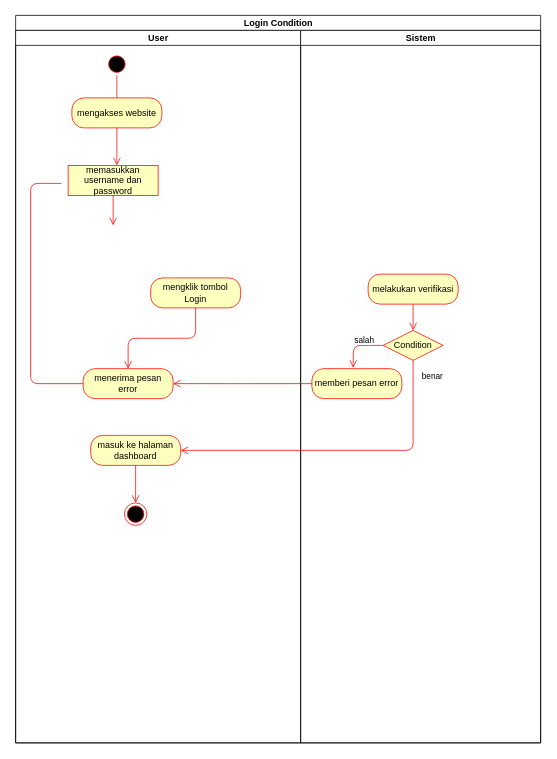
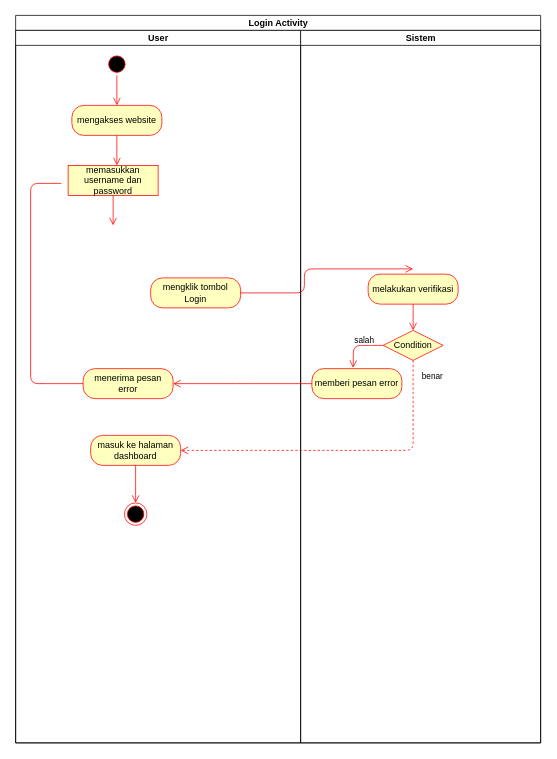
(278, 23) -> (278, 23)
(117, 113) -> (117, 120)
(163, 338) -> (319, 269)
(340, 450) -> (340, 450)
